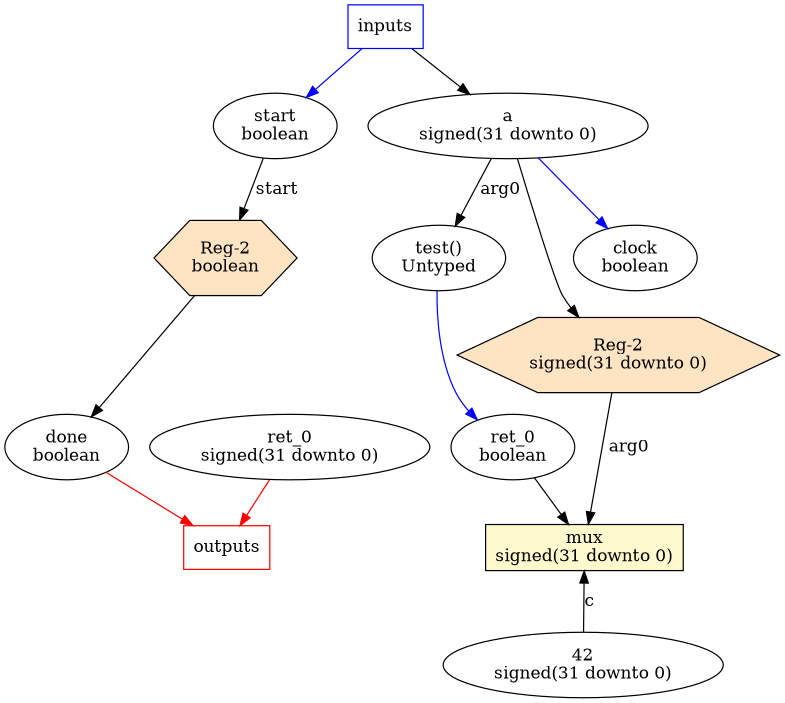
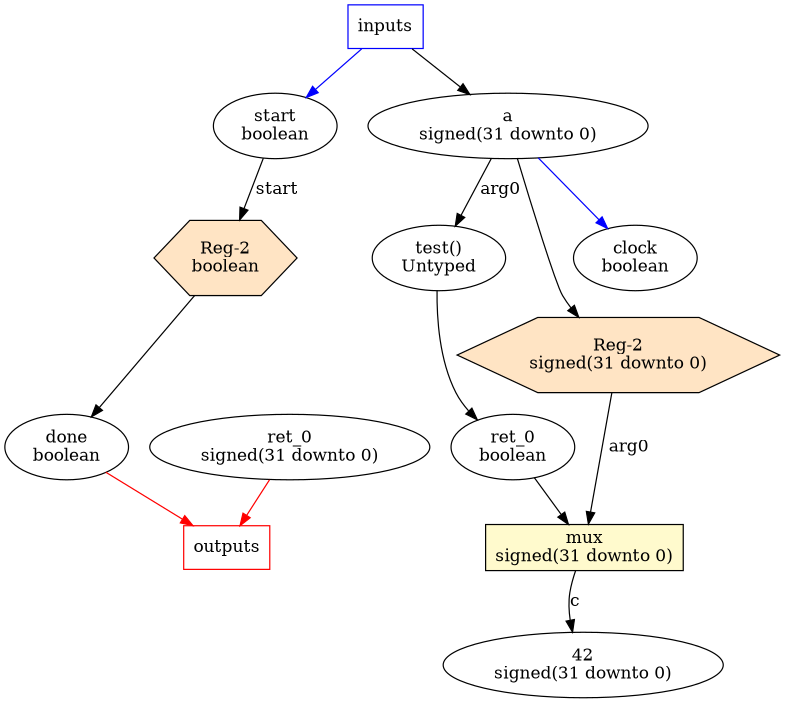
(443, 354) -> (443, 354)
(584, 608) -> (570, 595)
